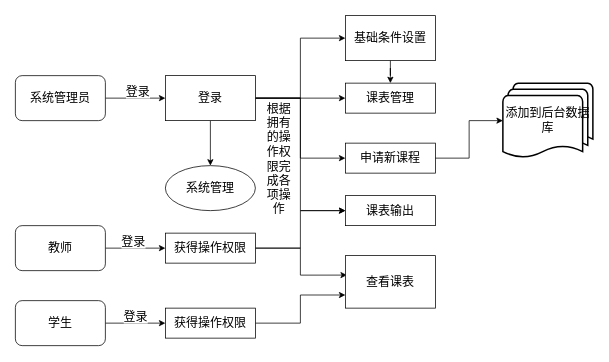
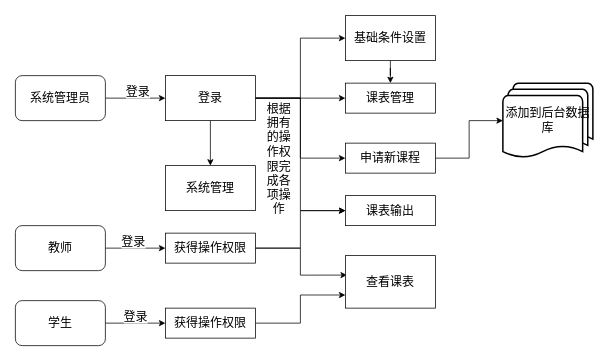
(210, 188) -> (210, 188)
